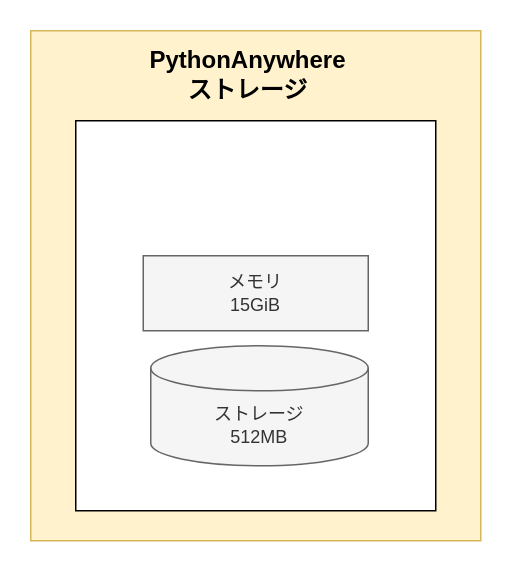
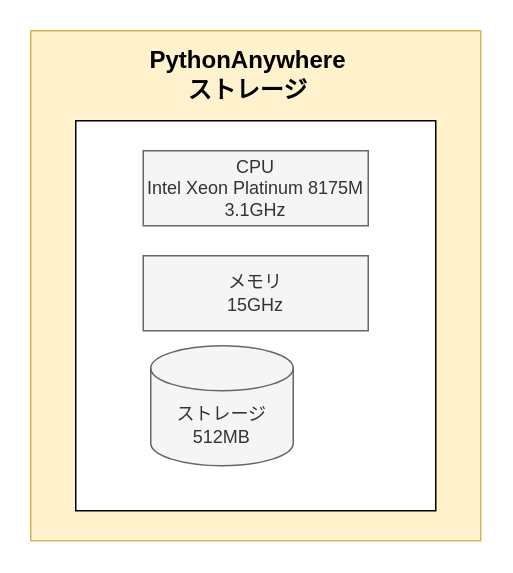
none -> (256, 188)
(256, 293) -> (256, 293)
(260, 406) -> (222, 406)
